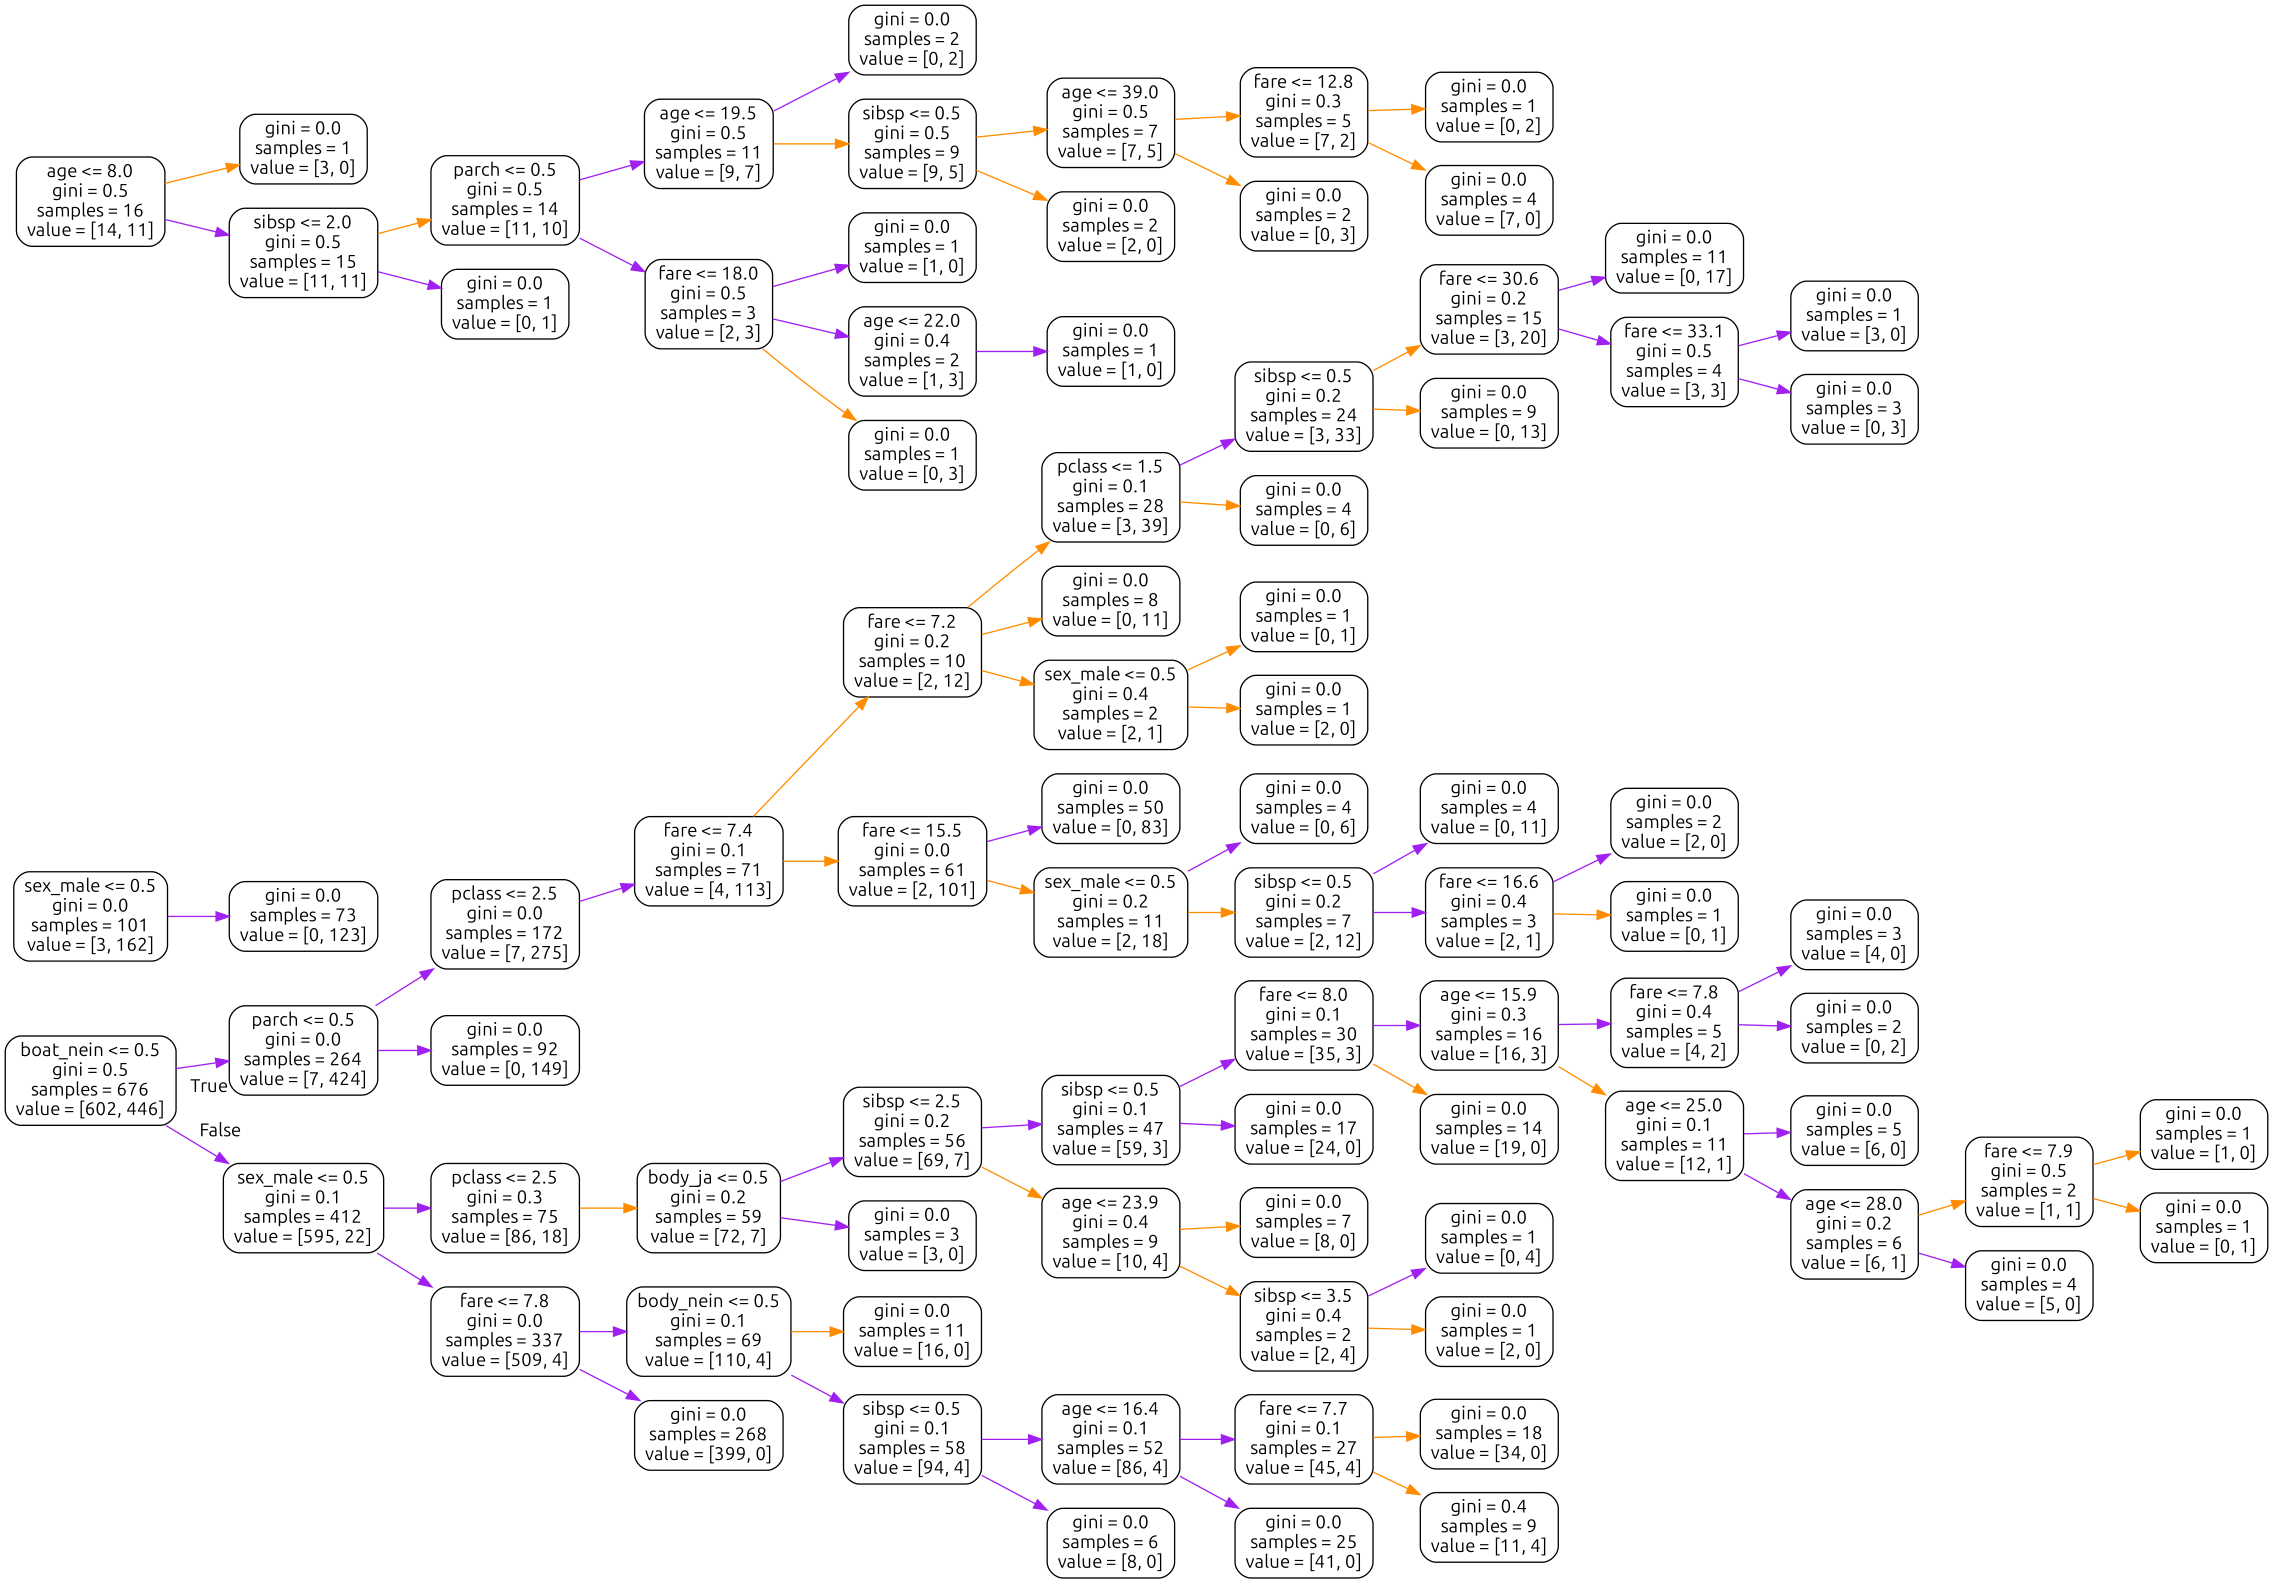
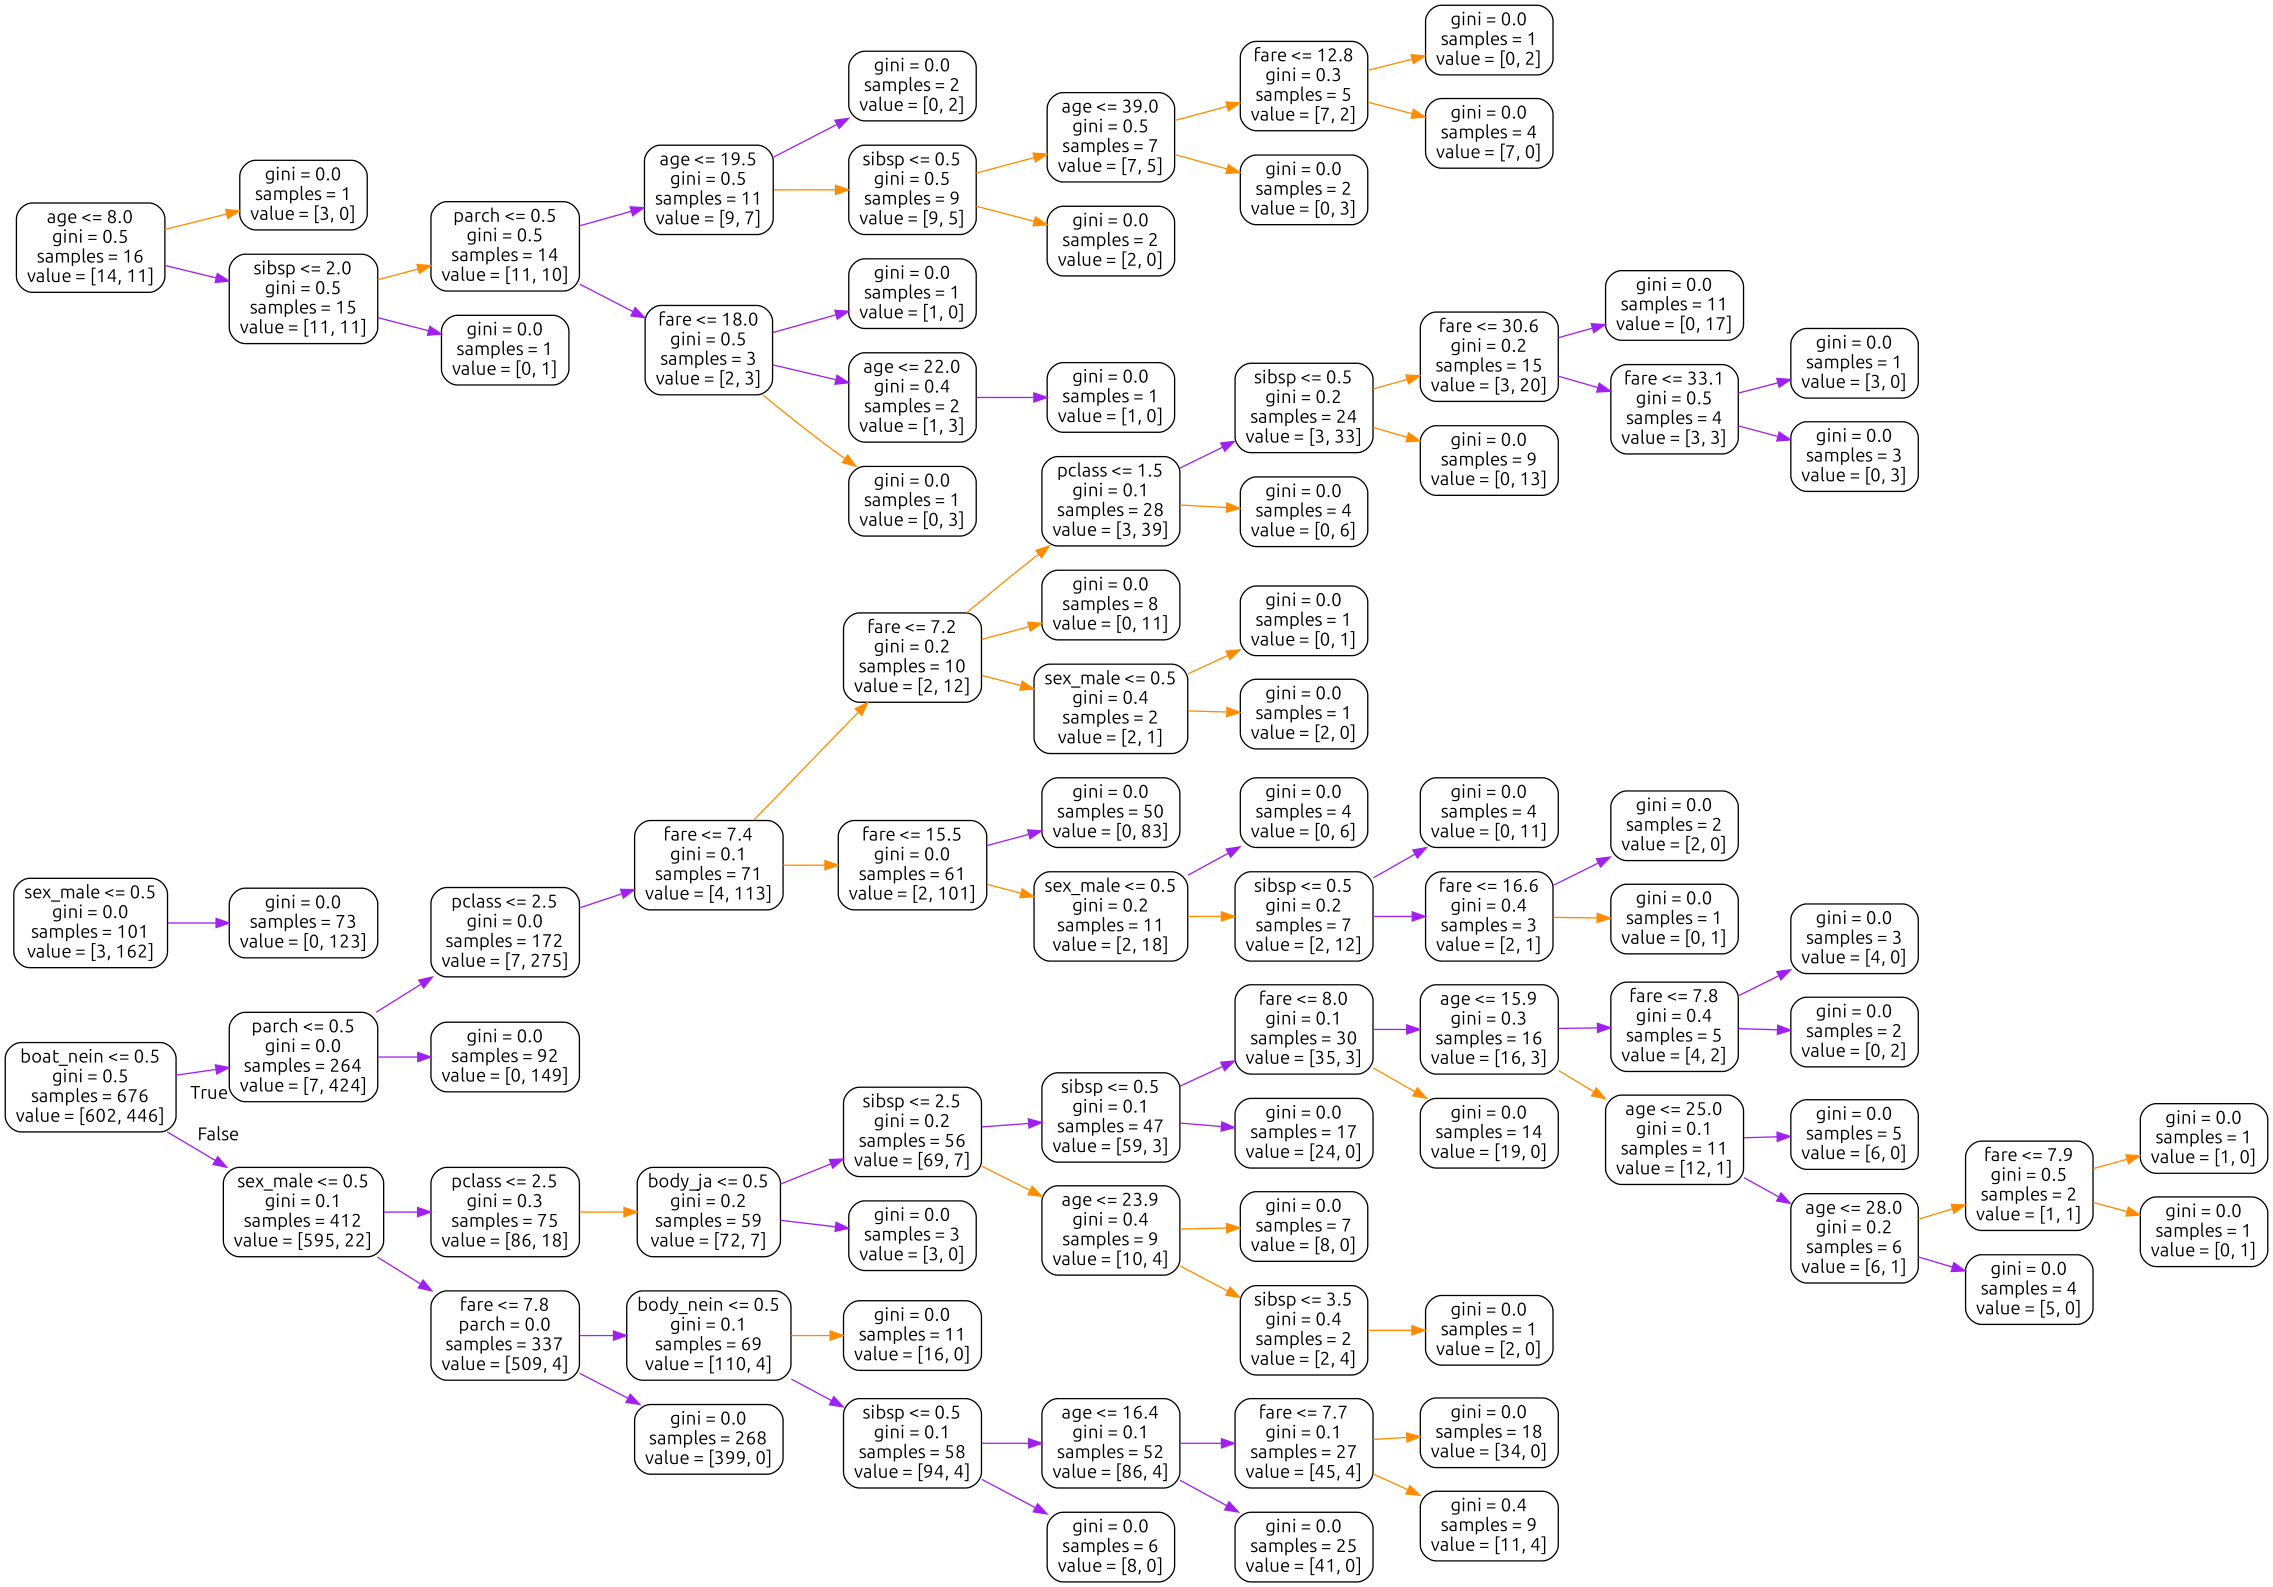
(1489, 1238) -> none
(505, 1332) -> (505, 1336)
